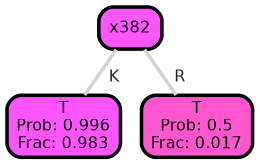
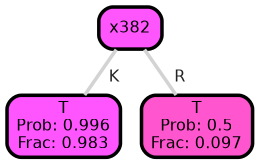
(197, 126) -> (197, 126)
